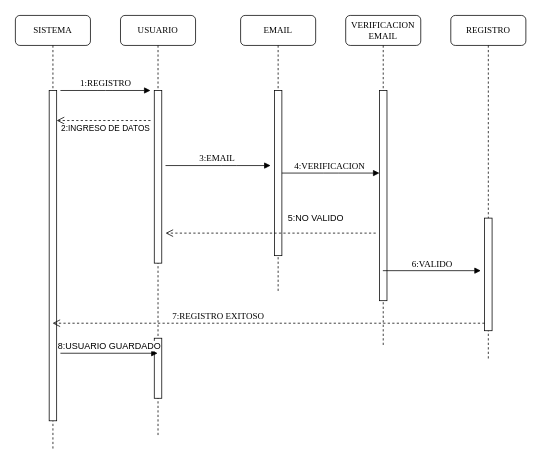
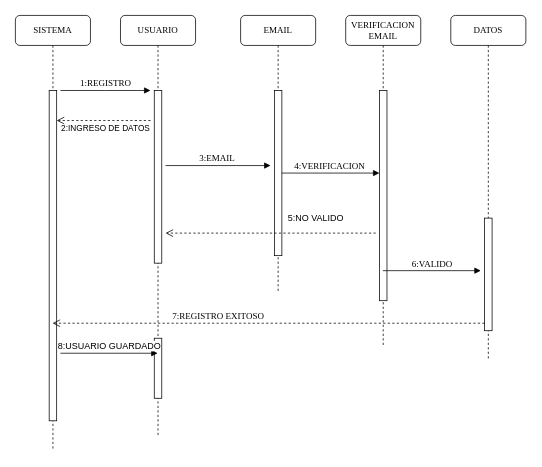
(488, 30) -> (488, 30)
